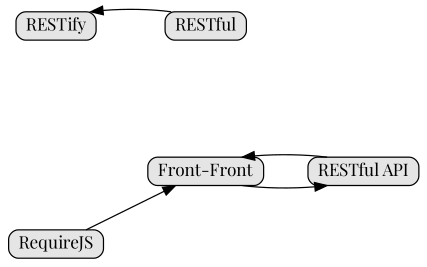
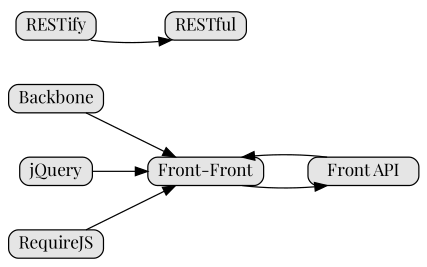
(137, 9) -> (125, 43)
none -> (56, 99)
none -> (56, 171)
(363, 171) -> (363, 171)
